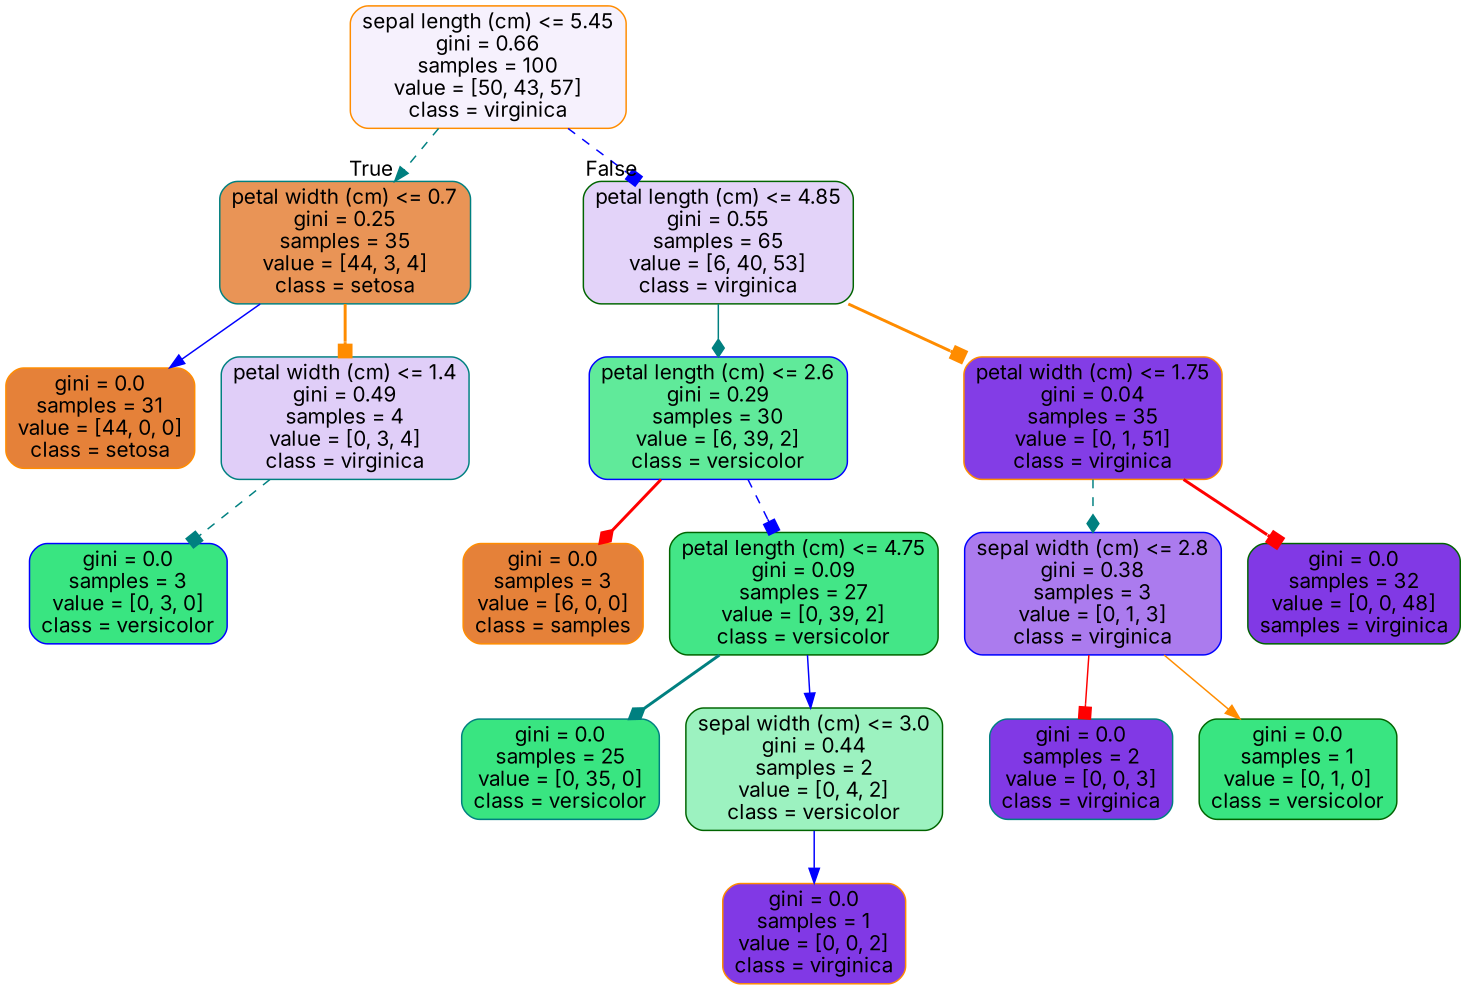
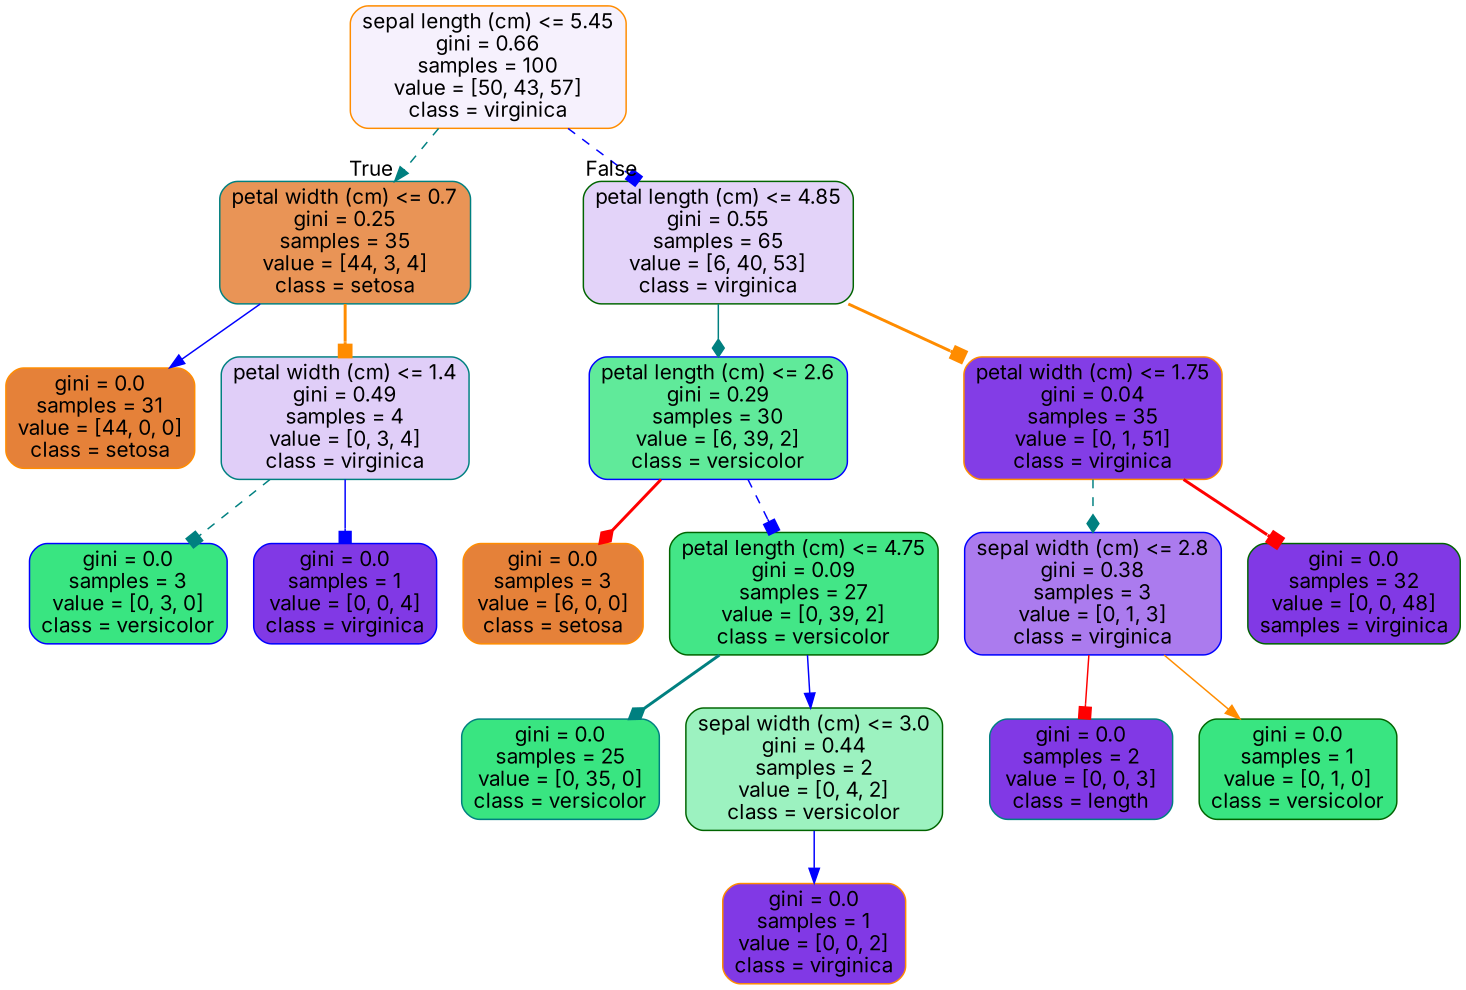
none -> (345, 594)
(553, 594) -> (553, 594)
(1081, 769) -> (1081, 769)
